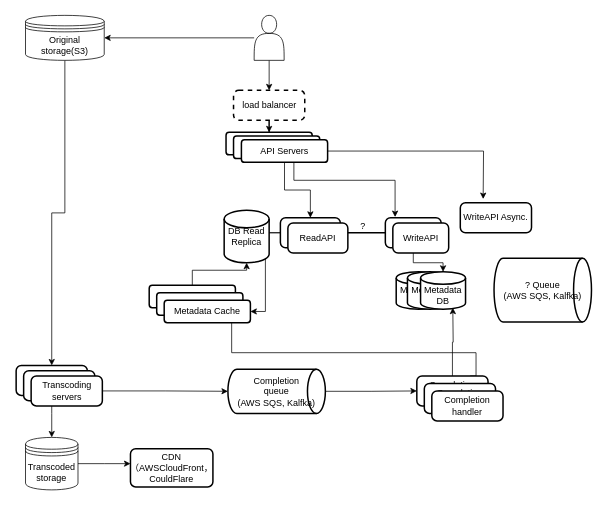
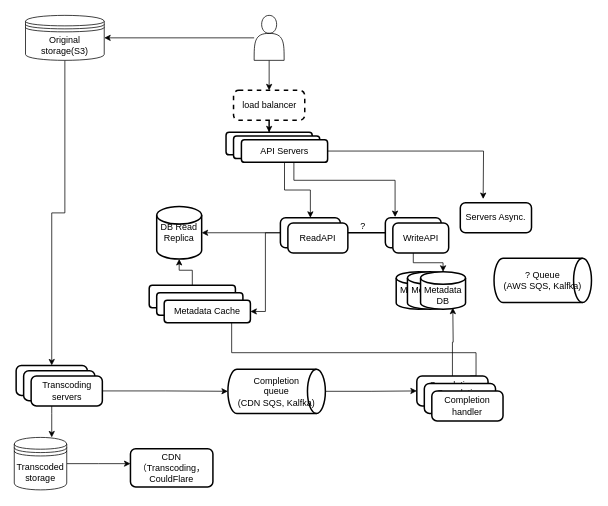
(496, 218) -> (496, 218)
(246, 237) -> (179, 233)
(543, 290) -> (543, 281)
(276, 392) -> (276, 392)
(51, 464) -> (40, 464)
(171, 468) -> (171, 468)
